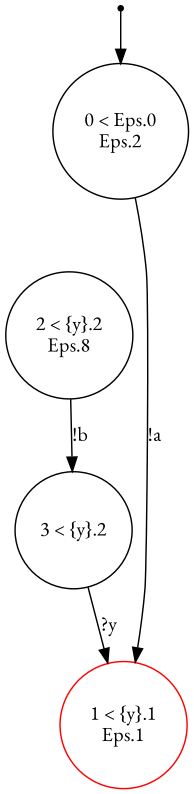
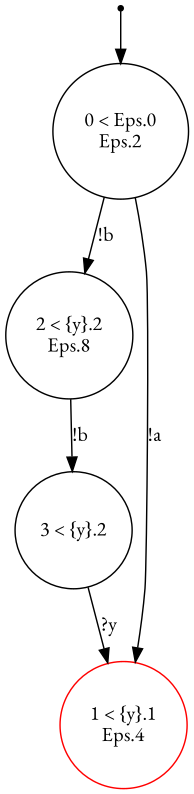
none -> (96, 228)
(124, 725) -> (124, 725)
